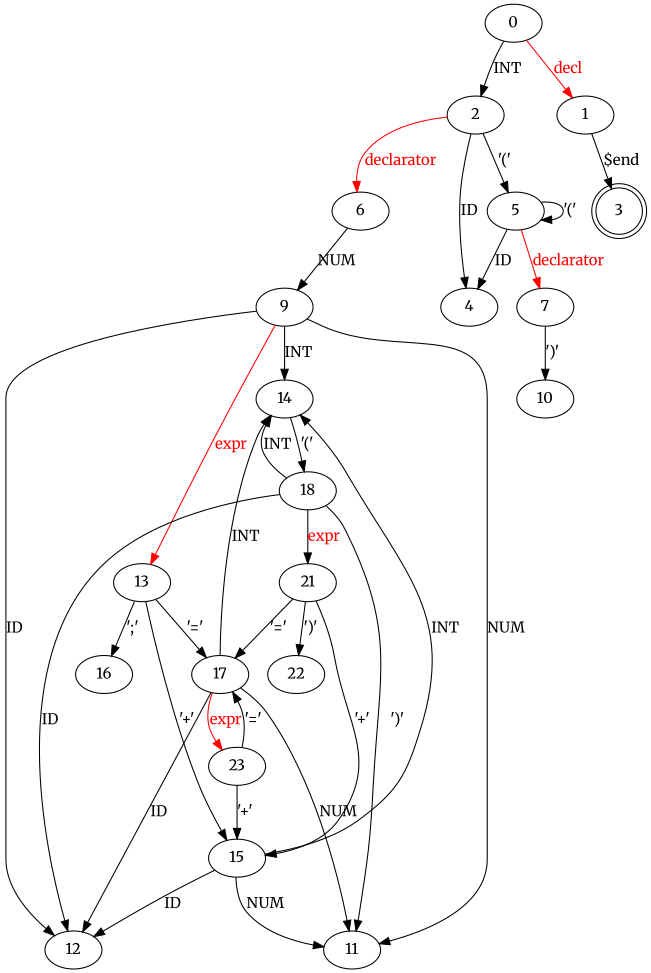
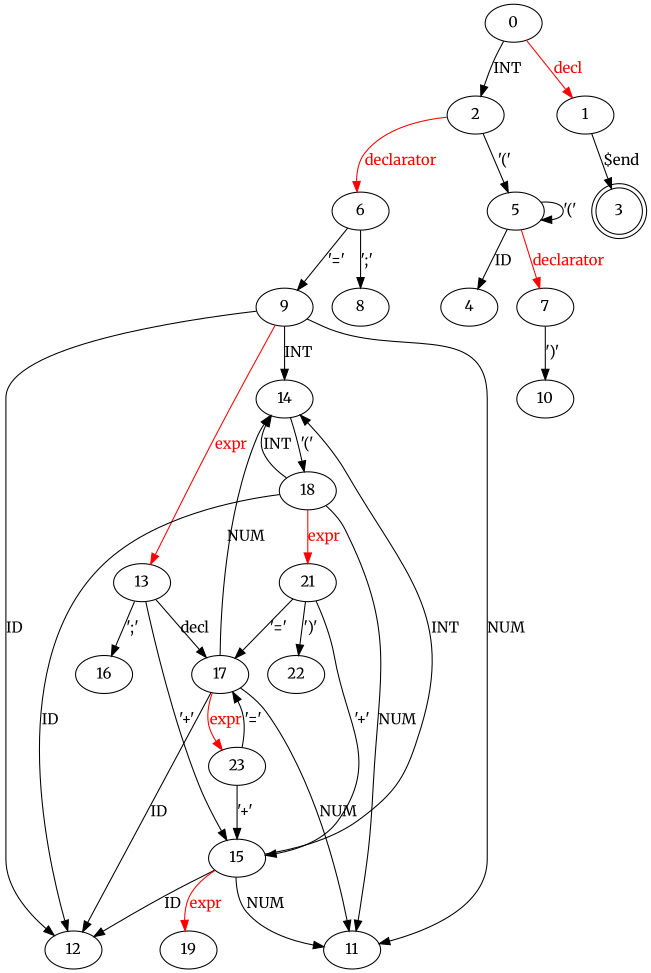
(460, 205) -> none
(337, 261) -> (337, 261)
none -> (361, 307)
(308, 531) -> (308, 531)
(246, 537) -> (246, 537)
(195, 629) -> (195, 629)
(398, 720) -> (398, 720)
none -> (189, 950)
